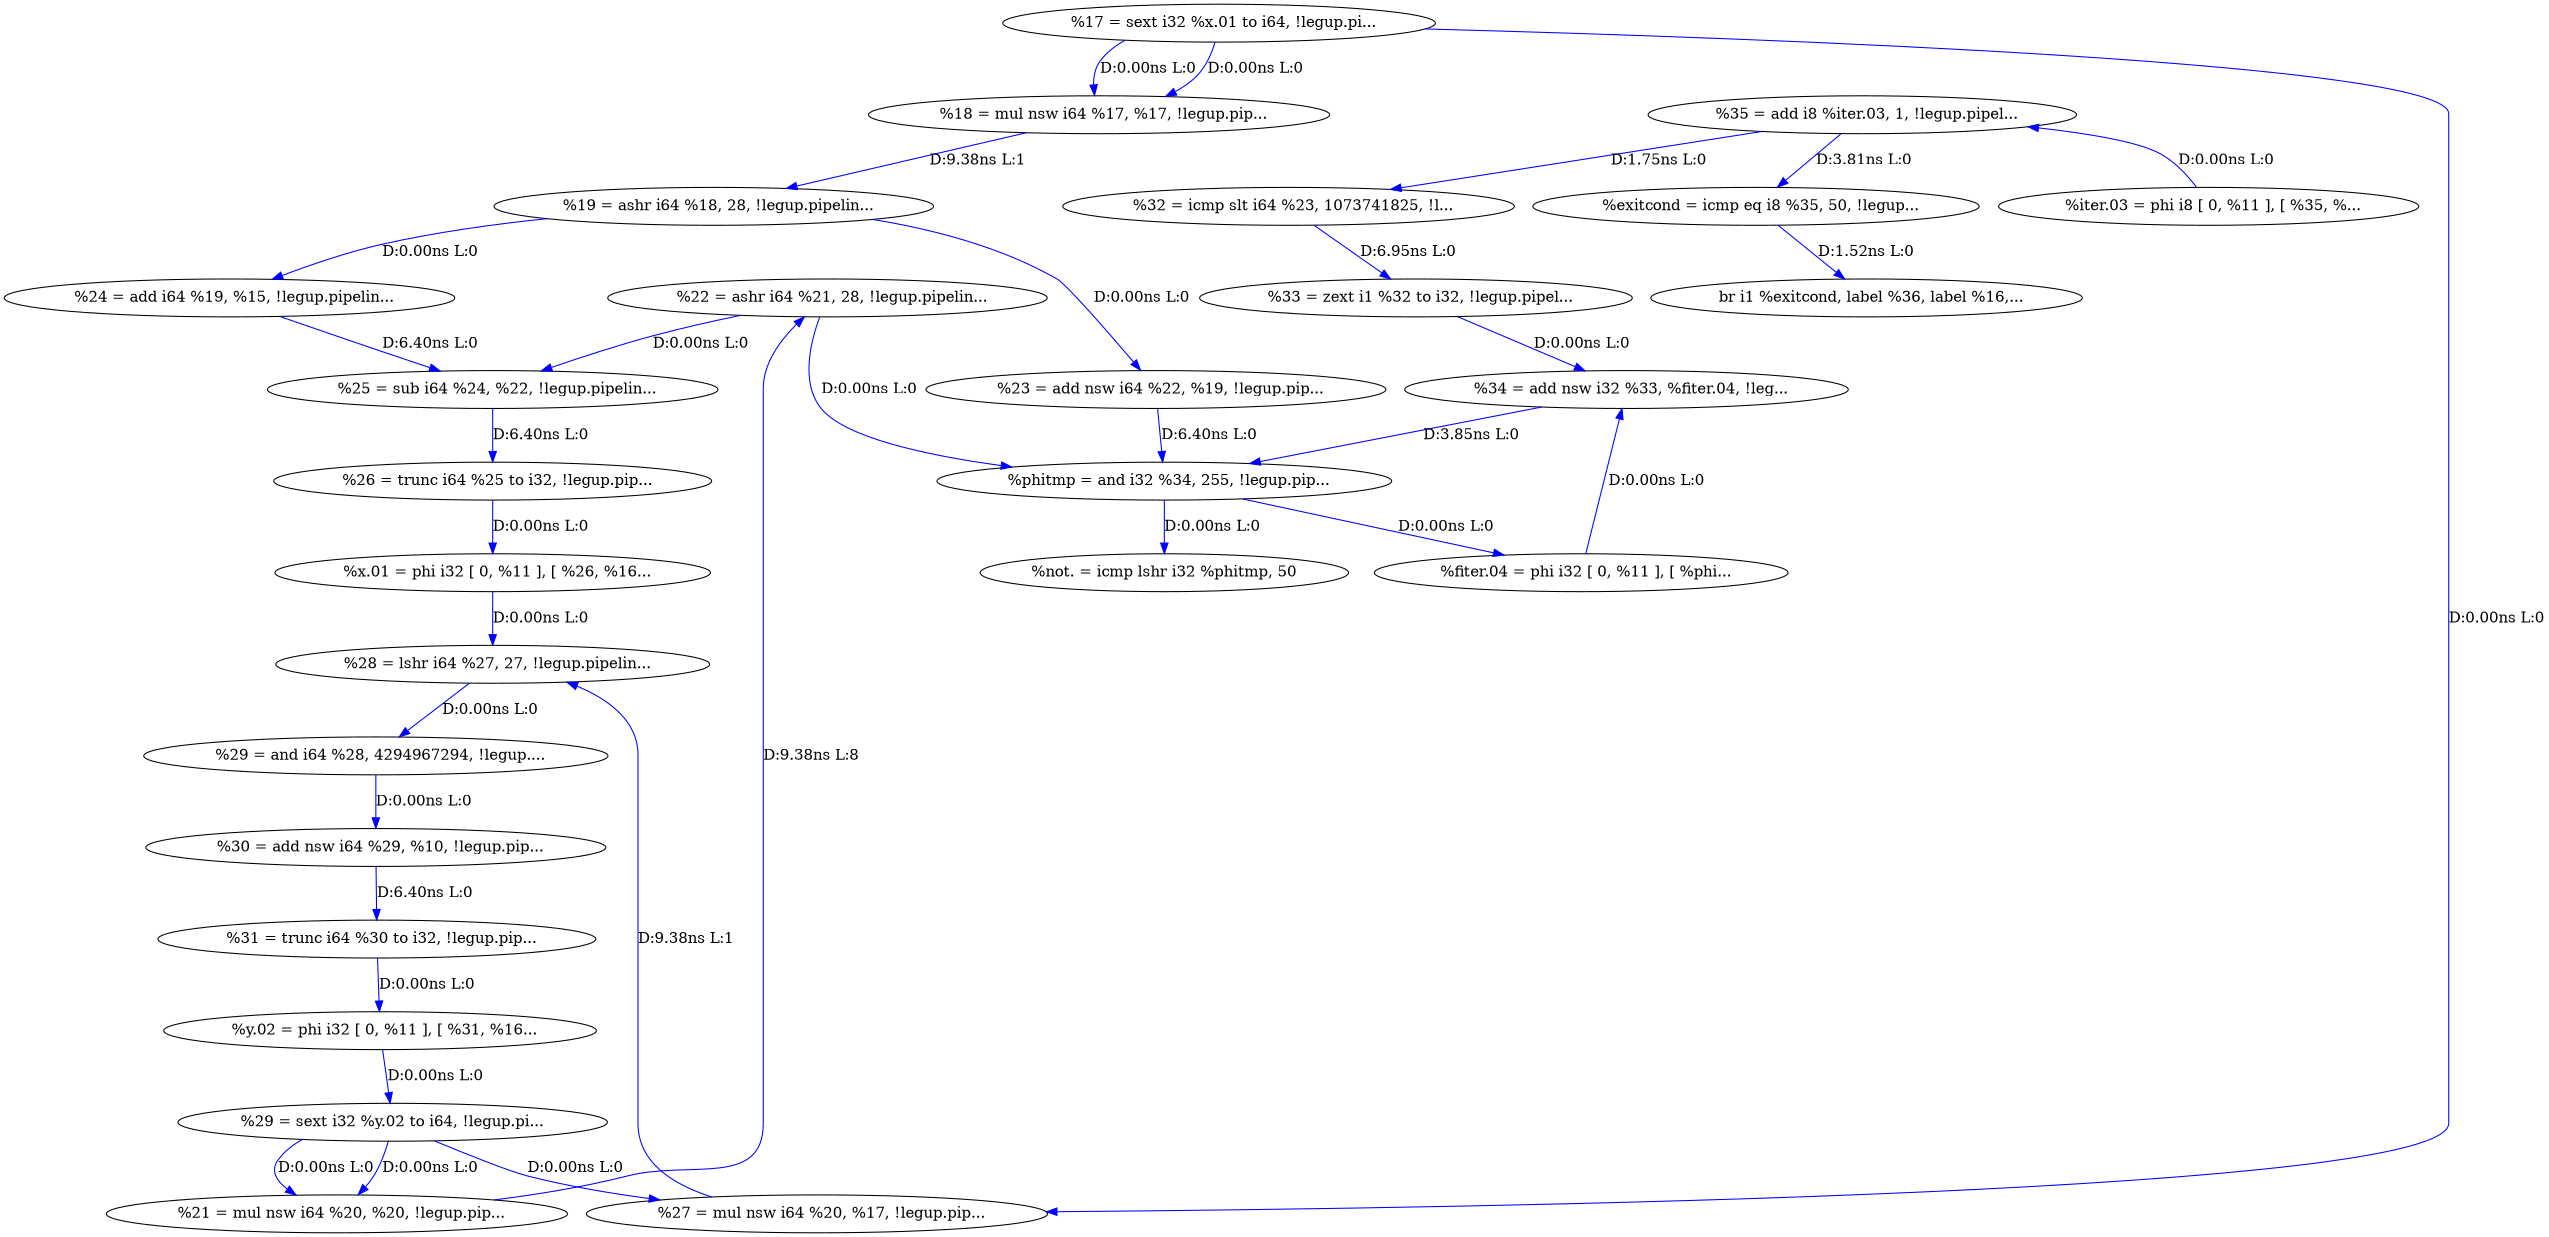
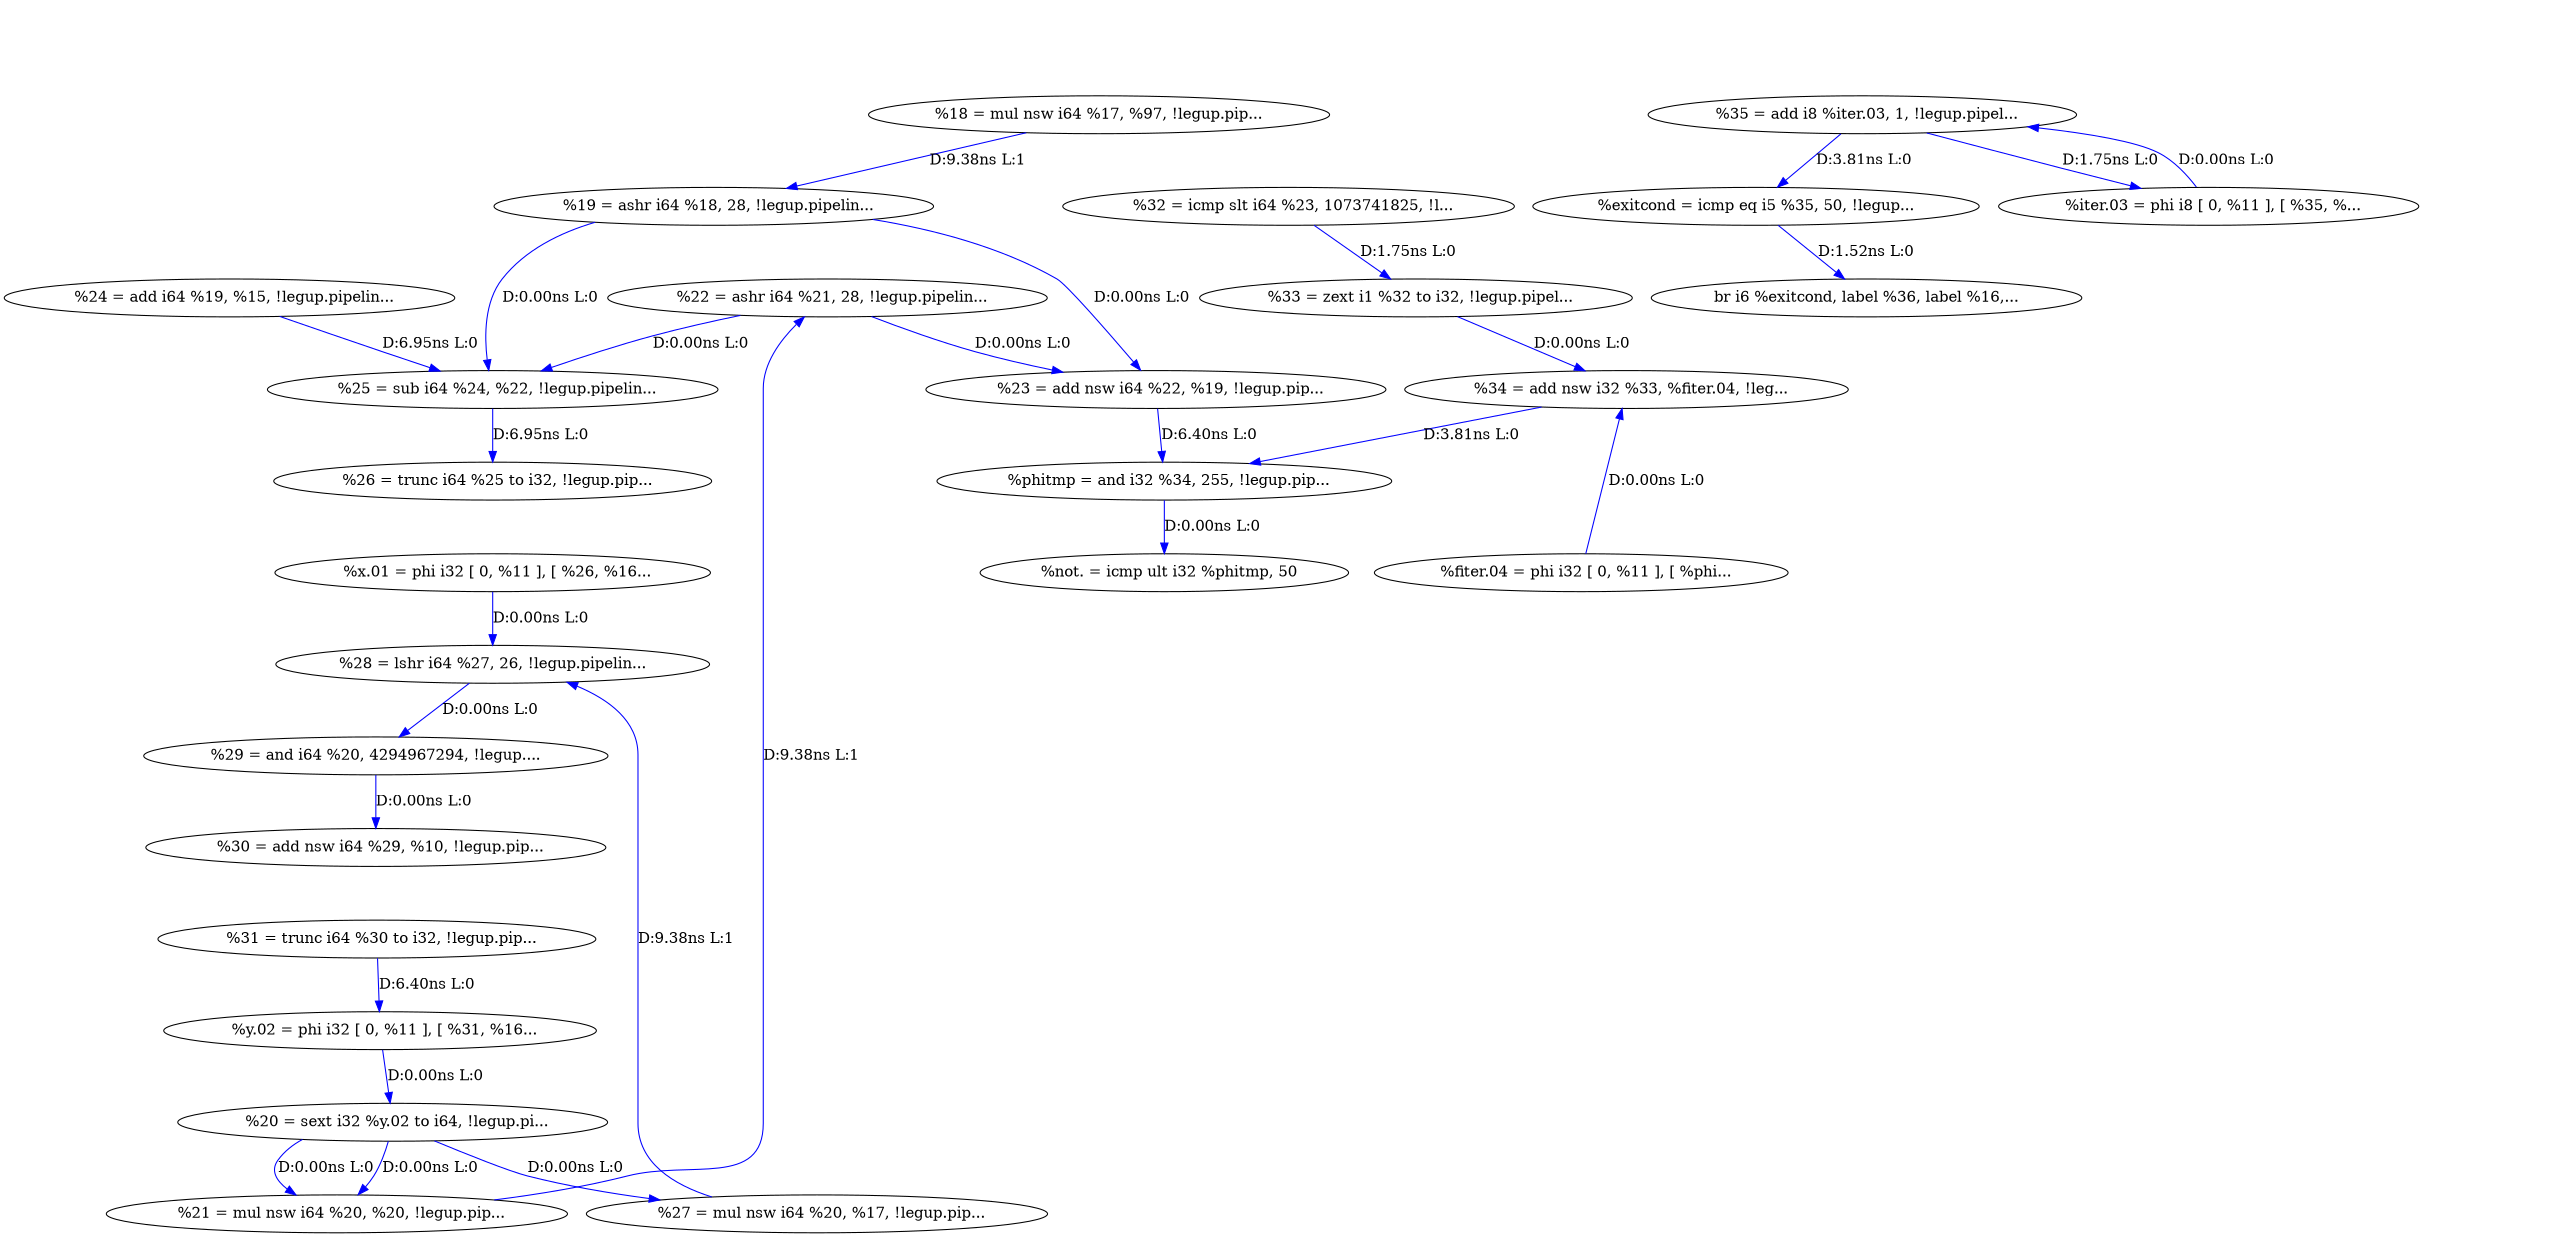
(1219, 23) -> none
(1099, 115) -> (1099, 115)
(1581, 160) -> (2029, 160)
(1756, 206) -> (1756, 206)
(412, 238) -> (511, 269)
(1408, 252) -> (1408, 252)
(1867, 298) -> (1867, 298)
(430, 344) -> (430, 344)
(862, 434) -> (961, 347)
(541, 435) -> (541, 435)
(1471, 435) -> (1471, 435)
(493, 522) -> none
(1368, 526) -> none
(1164, 573) -> (1164, 573)
(493, 664) -> (493, 664)
(376, 756) -> (376, 756)
(811, 756) -> (811, 756)
(376, 888) -> none
(427, 985) -> (427, 985)
(393, 1122) -> (393, 1122)
